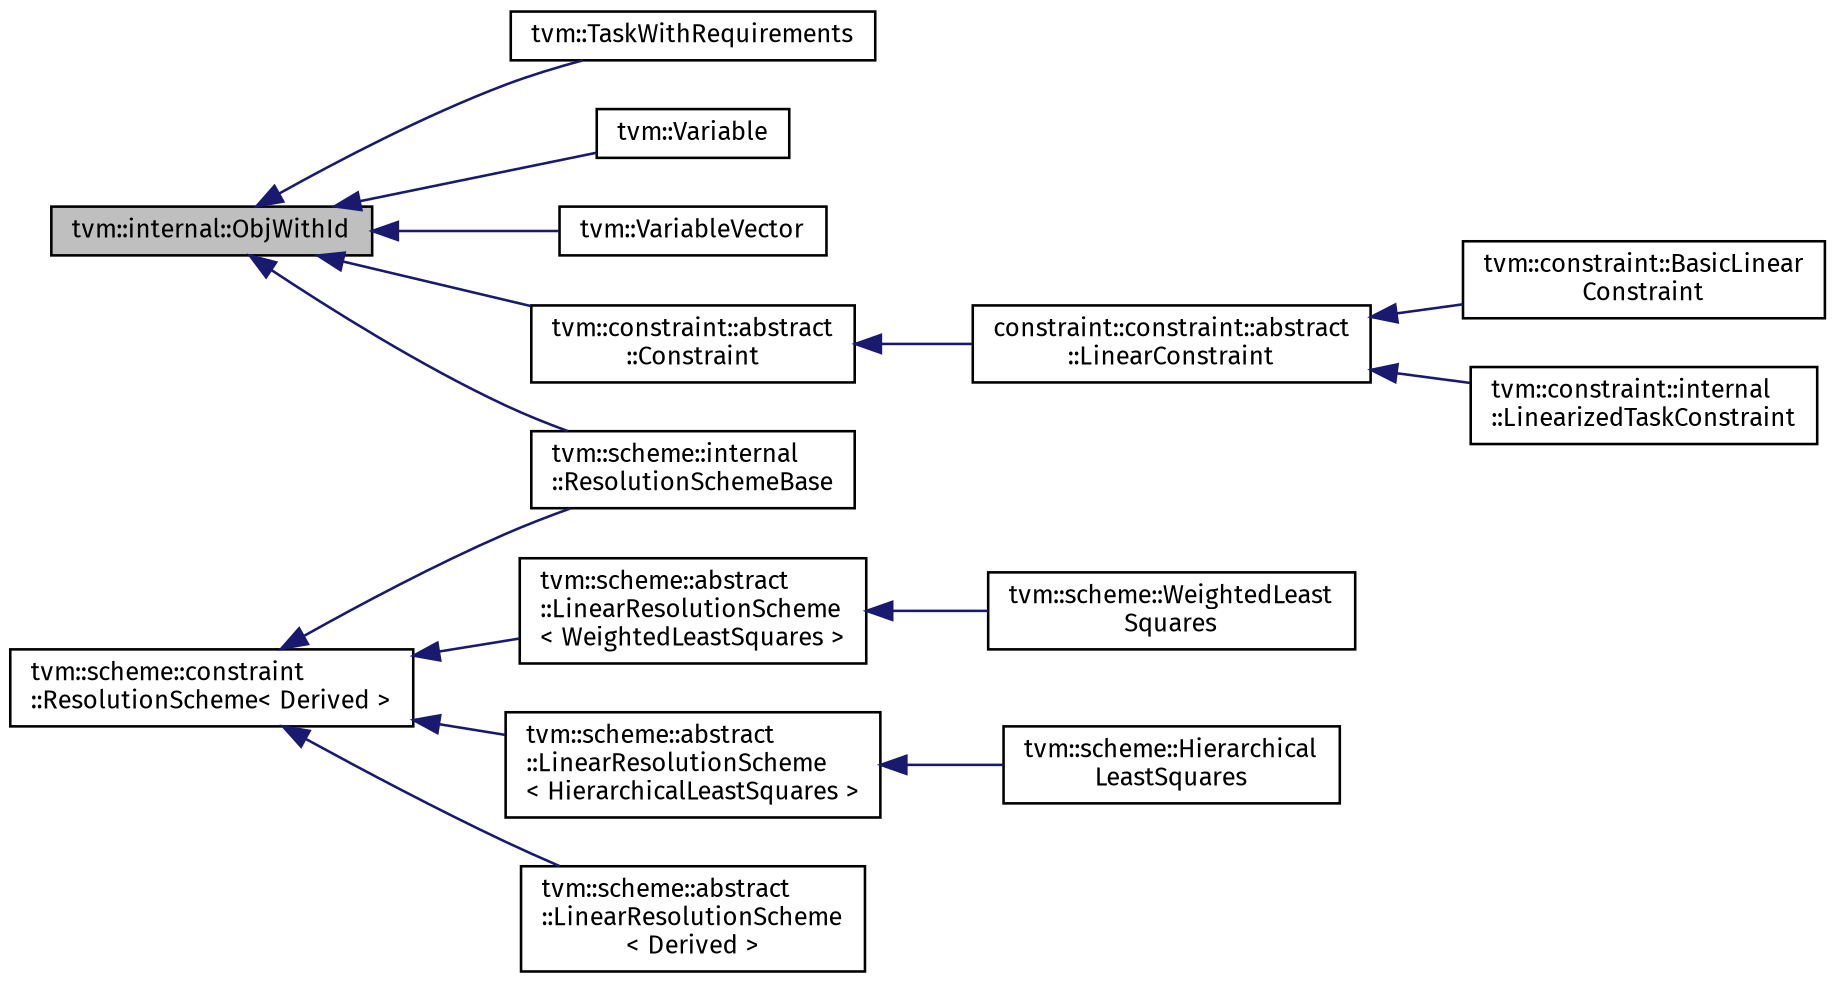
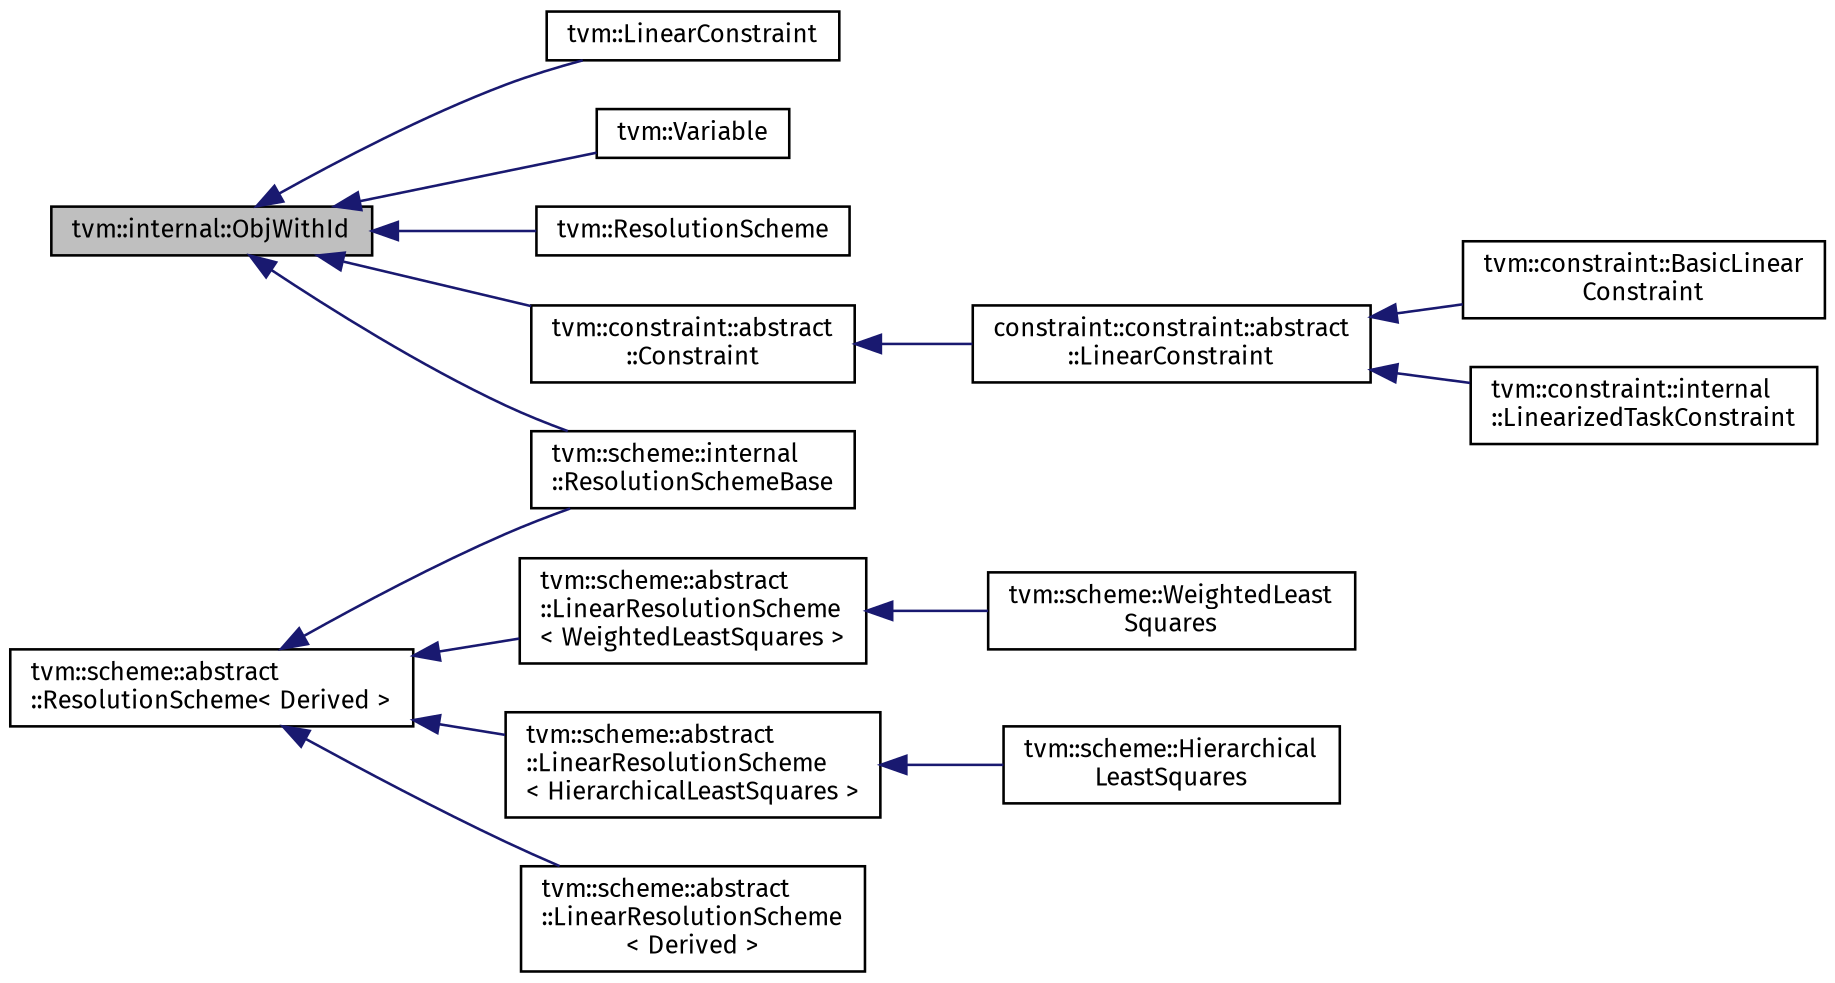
(693, 36) -> (693, 36)
(693, 231) -> (693, 231)
(212, 688) -> (212, 688)
